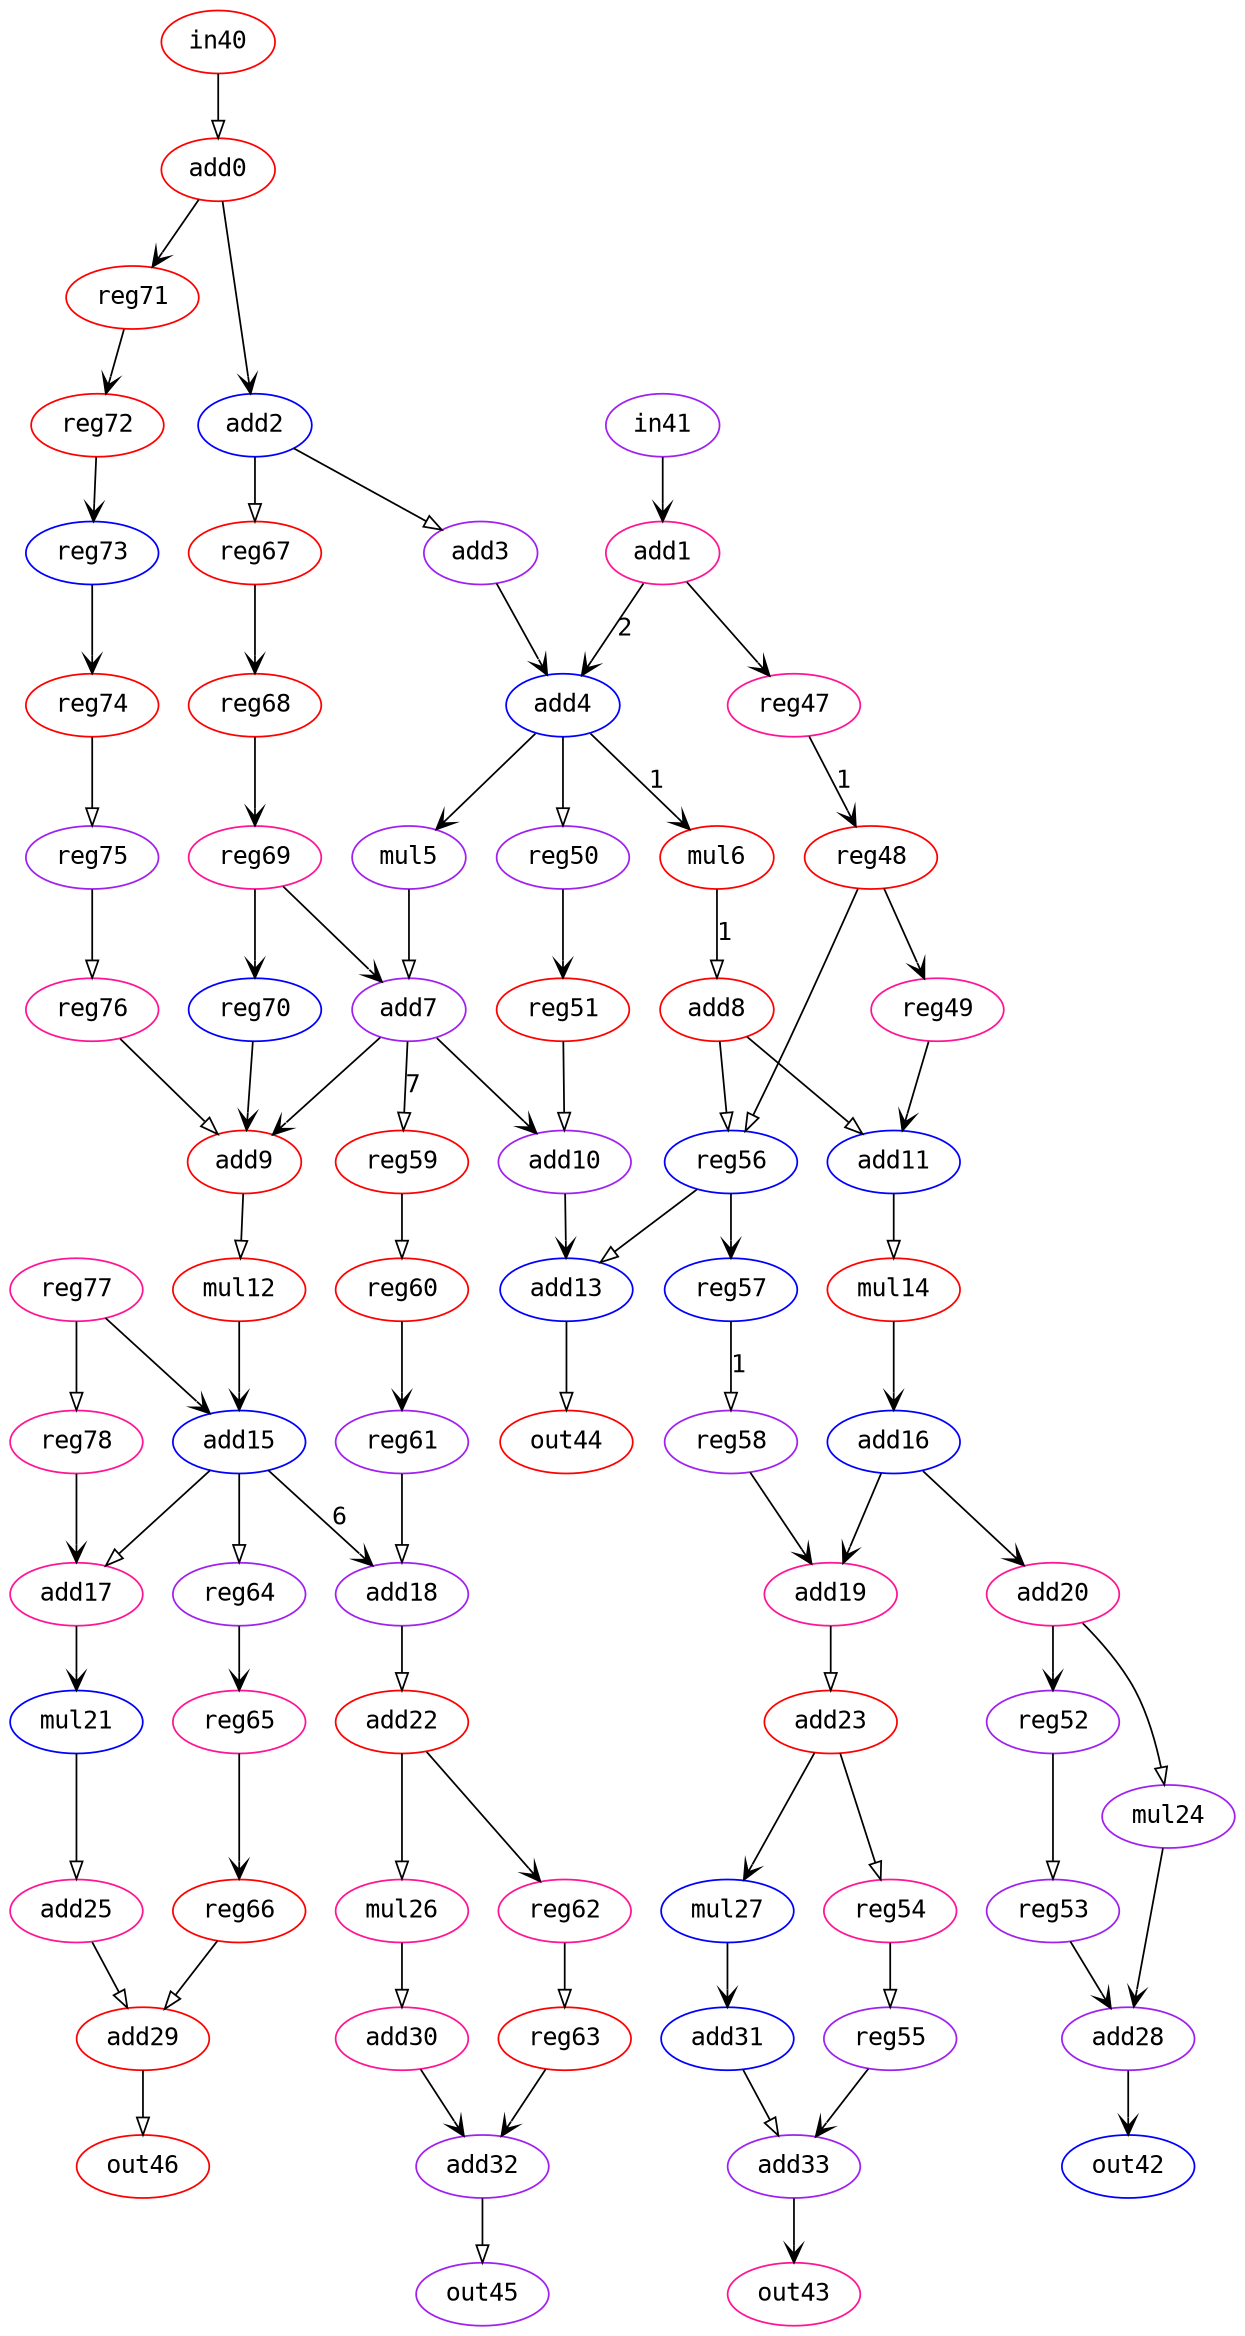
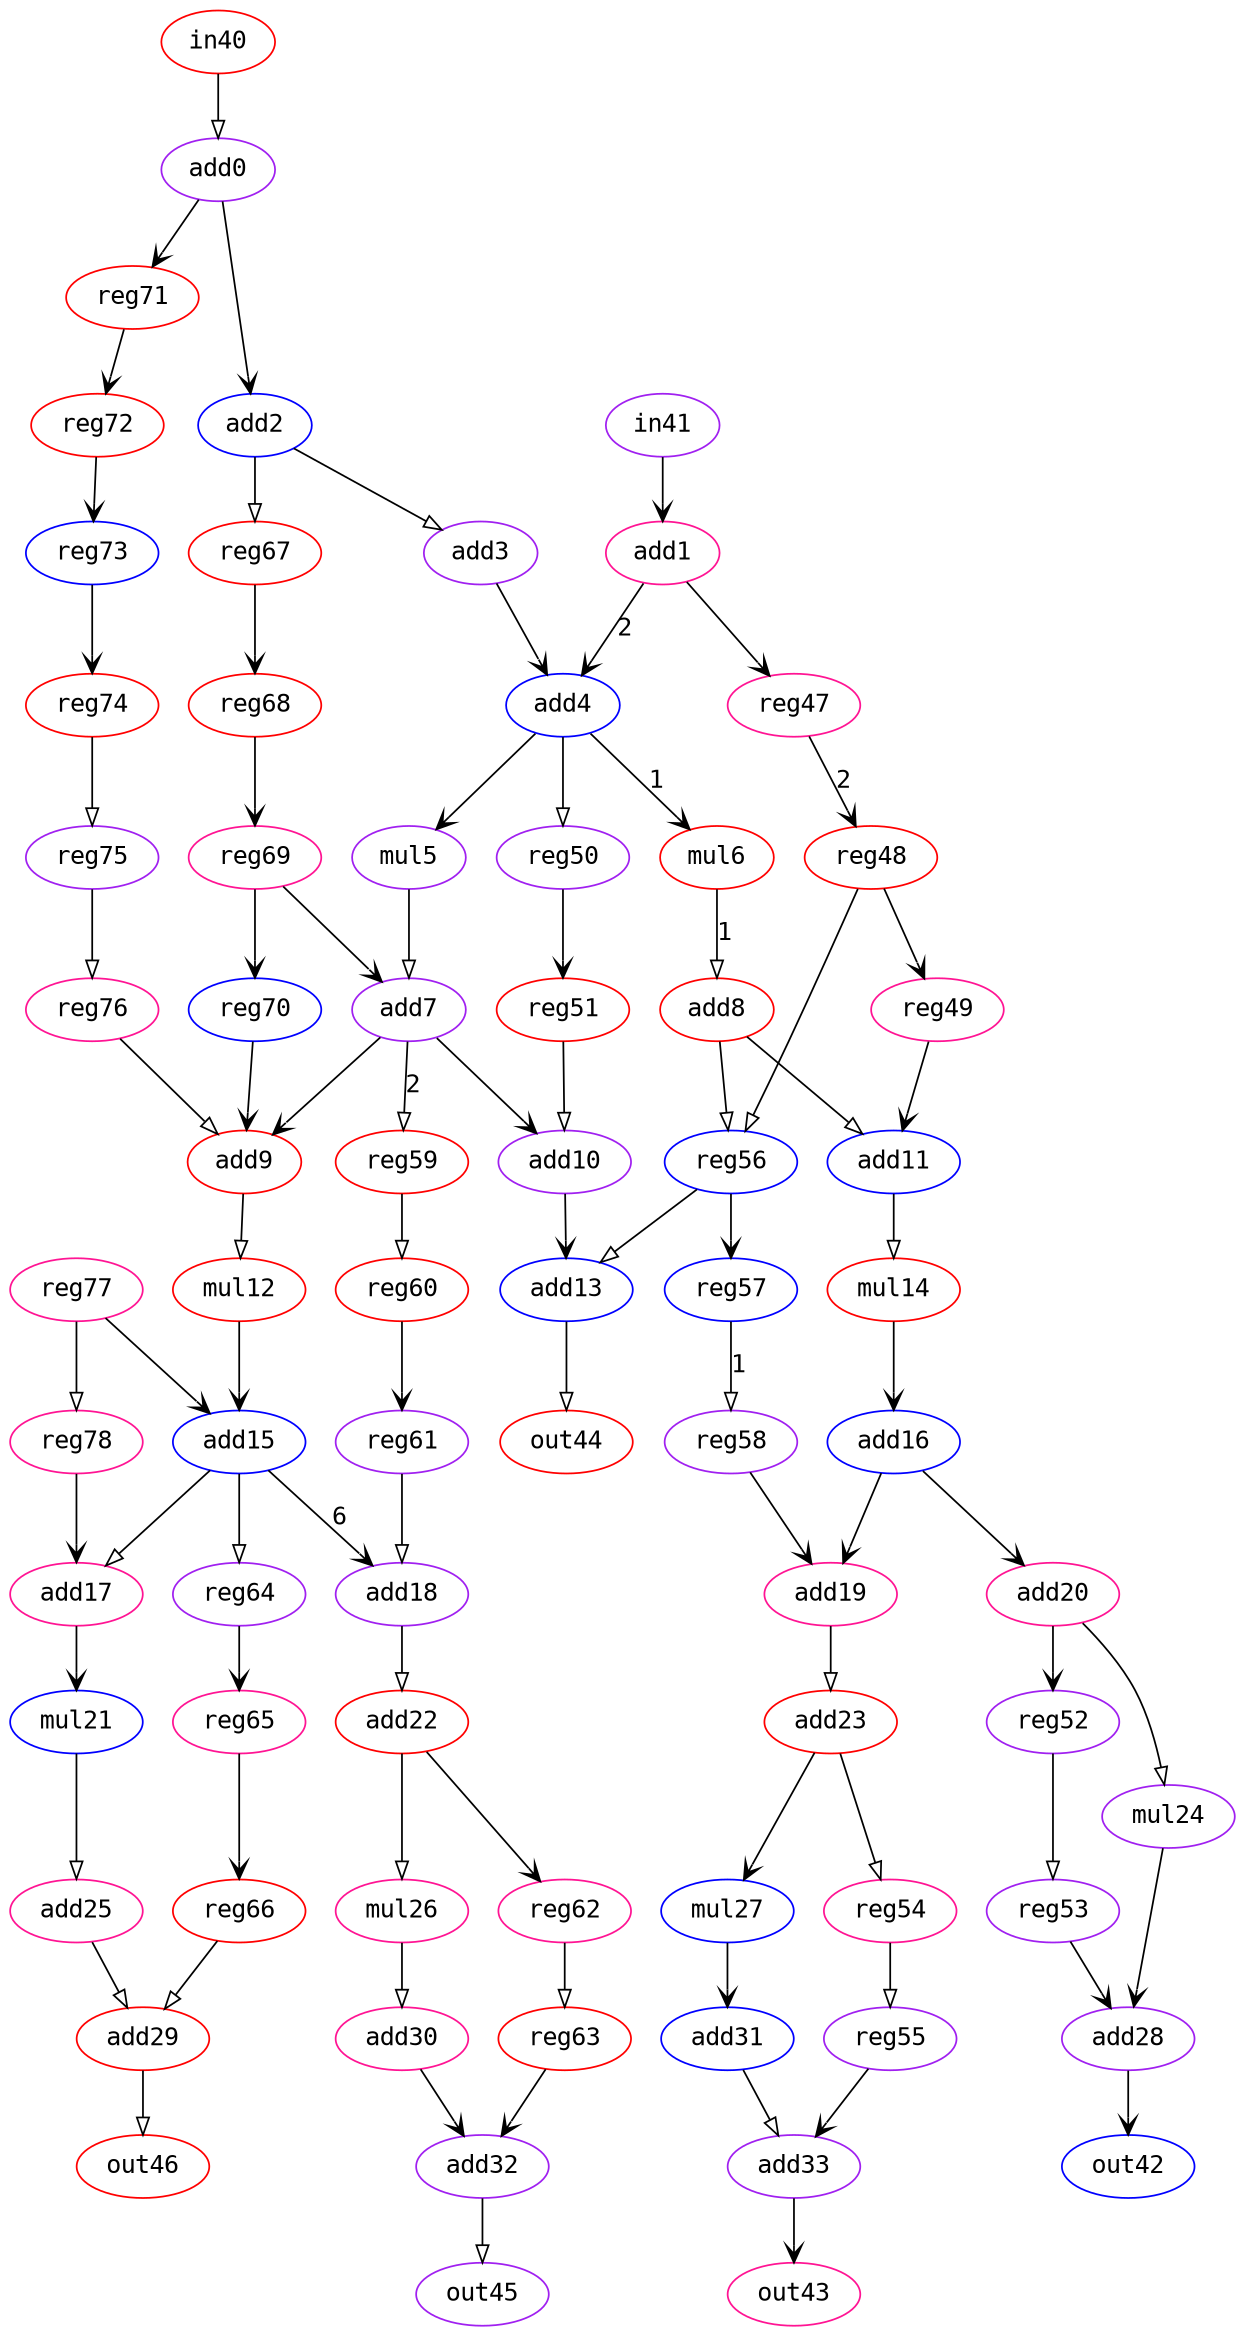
(218, 170) -> (218, 170)
(844, 781) -> (844, 781)
(413, 1086) -> (413, 1086)
